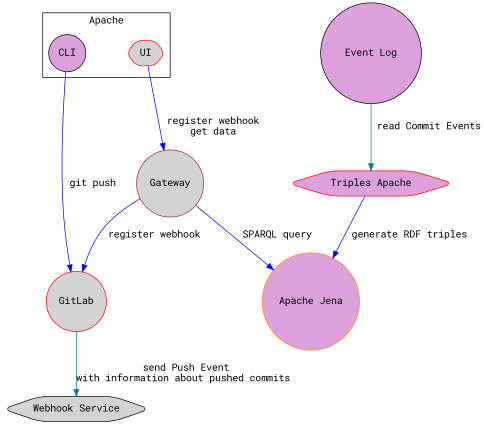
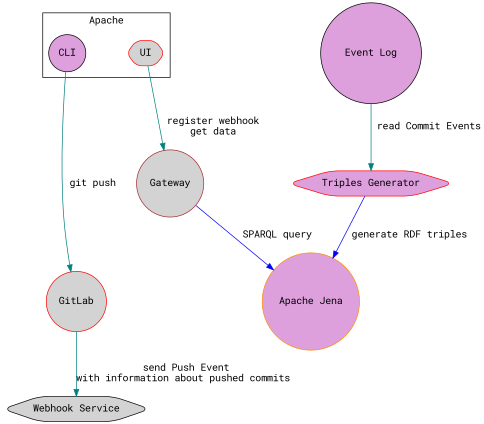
(155, 105) -> (155, 105)
(62, 169) -> (62, 169)
(371, 183) -> (371, 183)
(105, 226) -> none
